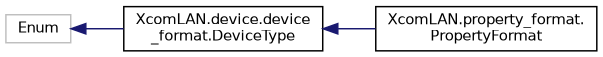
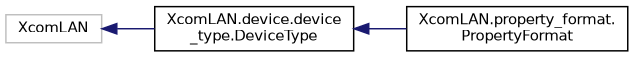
(38, 29) -> (54, 29)
(223, 29) -> (254, 29)
